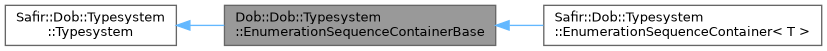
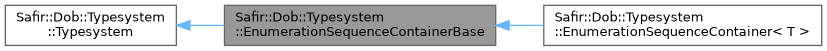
(360, 25) -> (360, 25)
